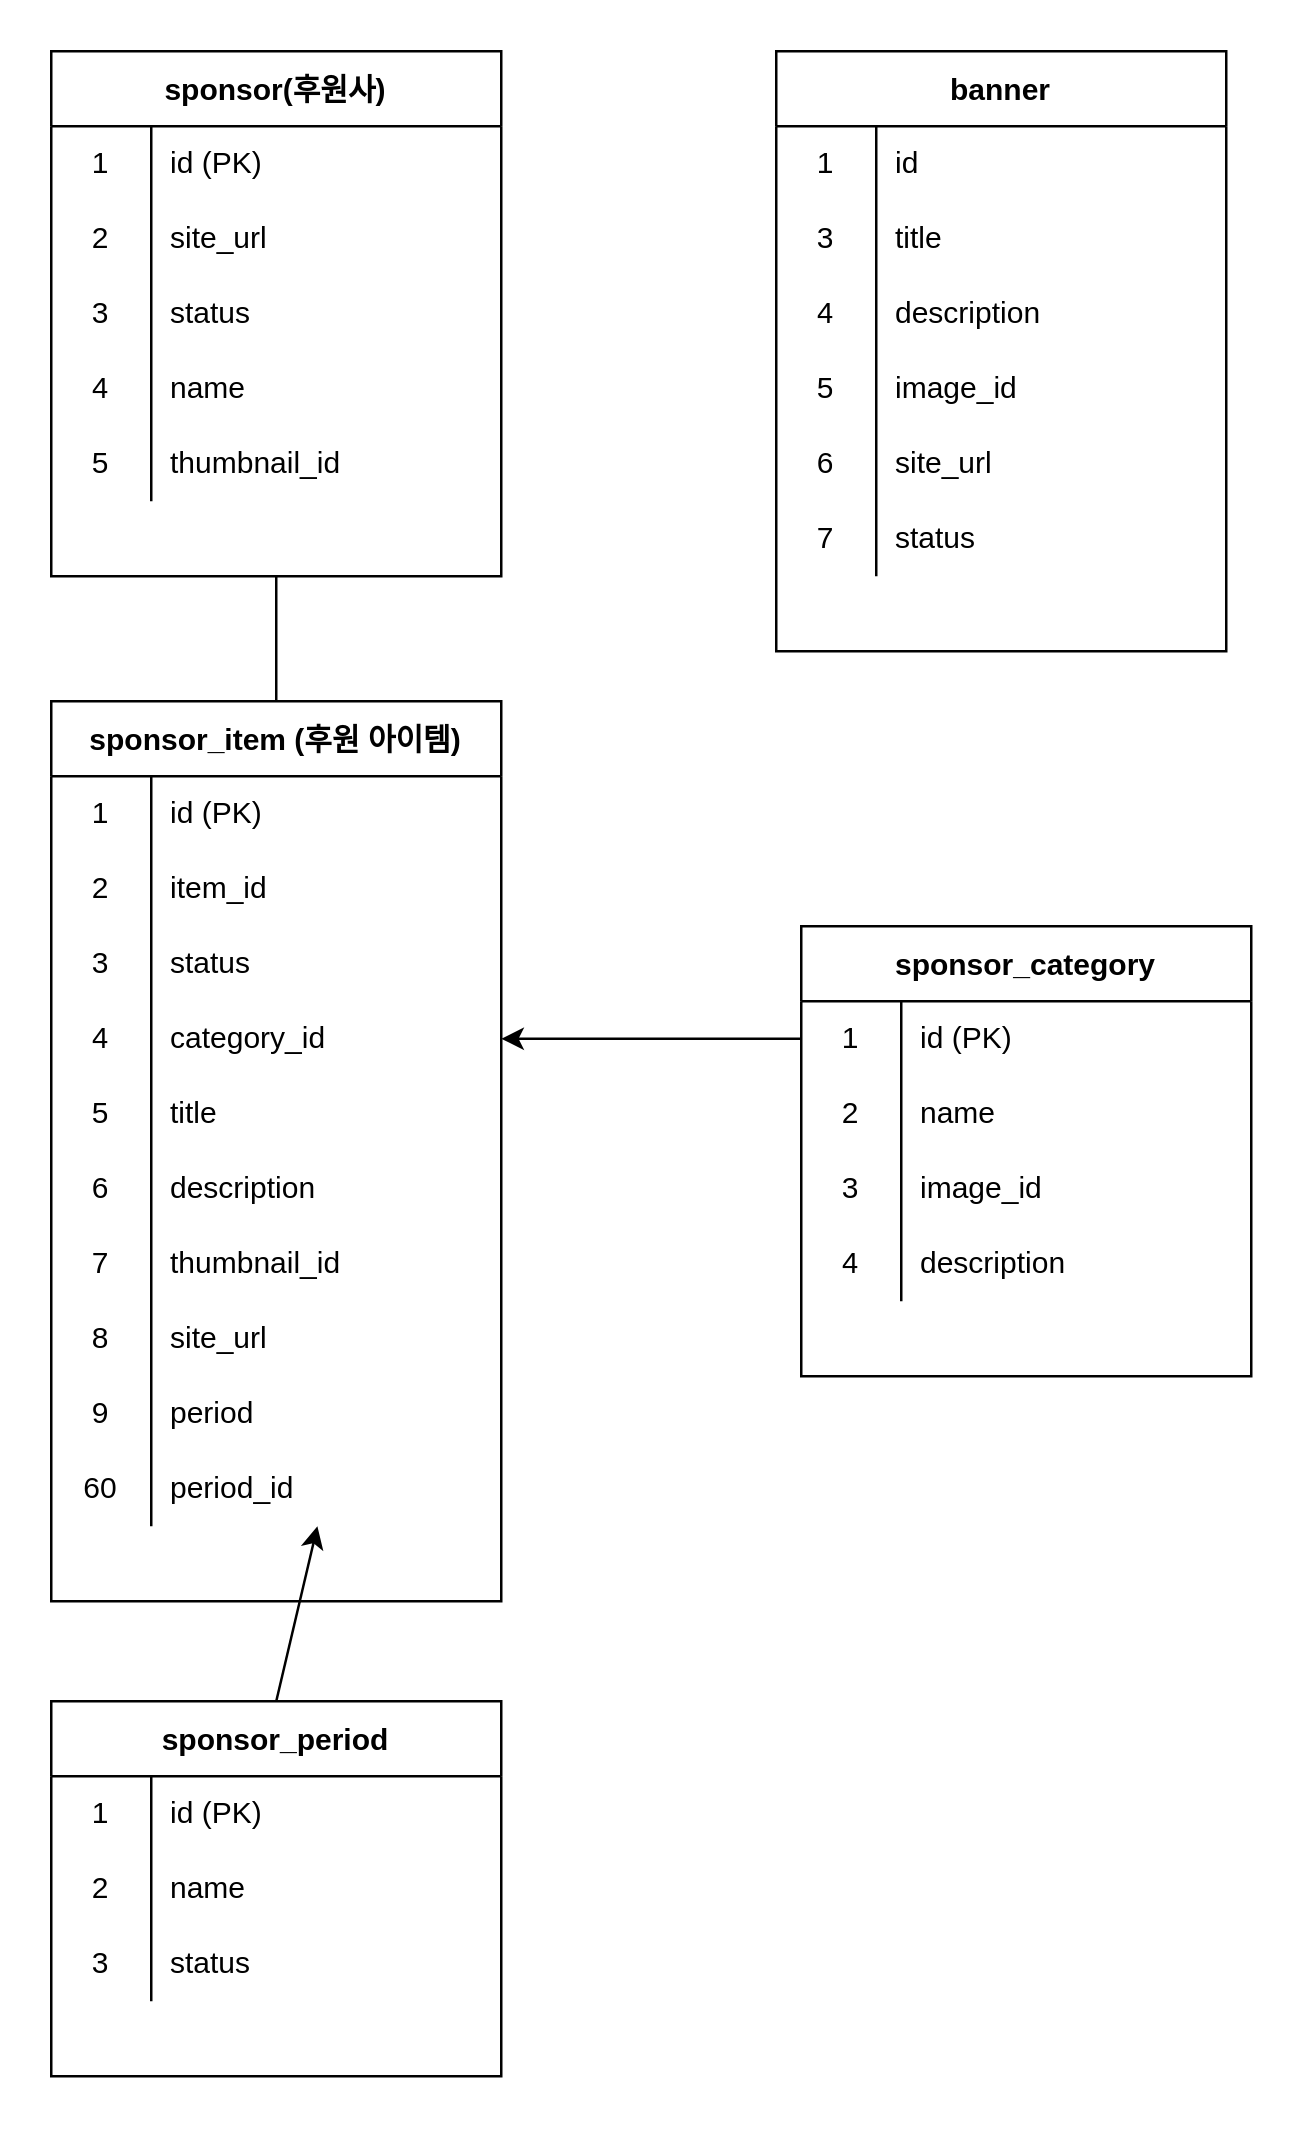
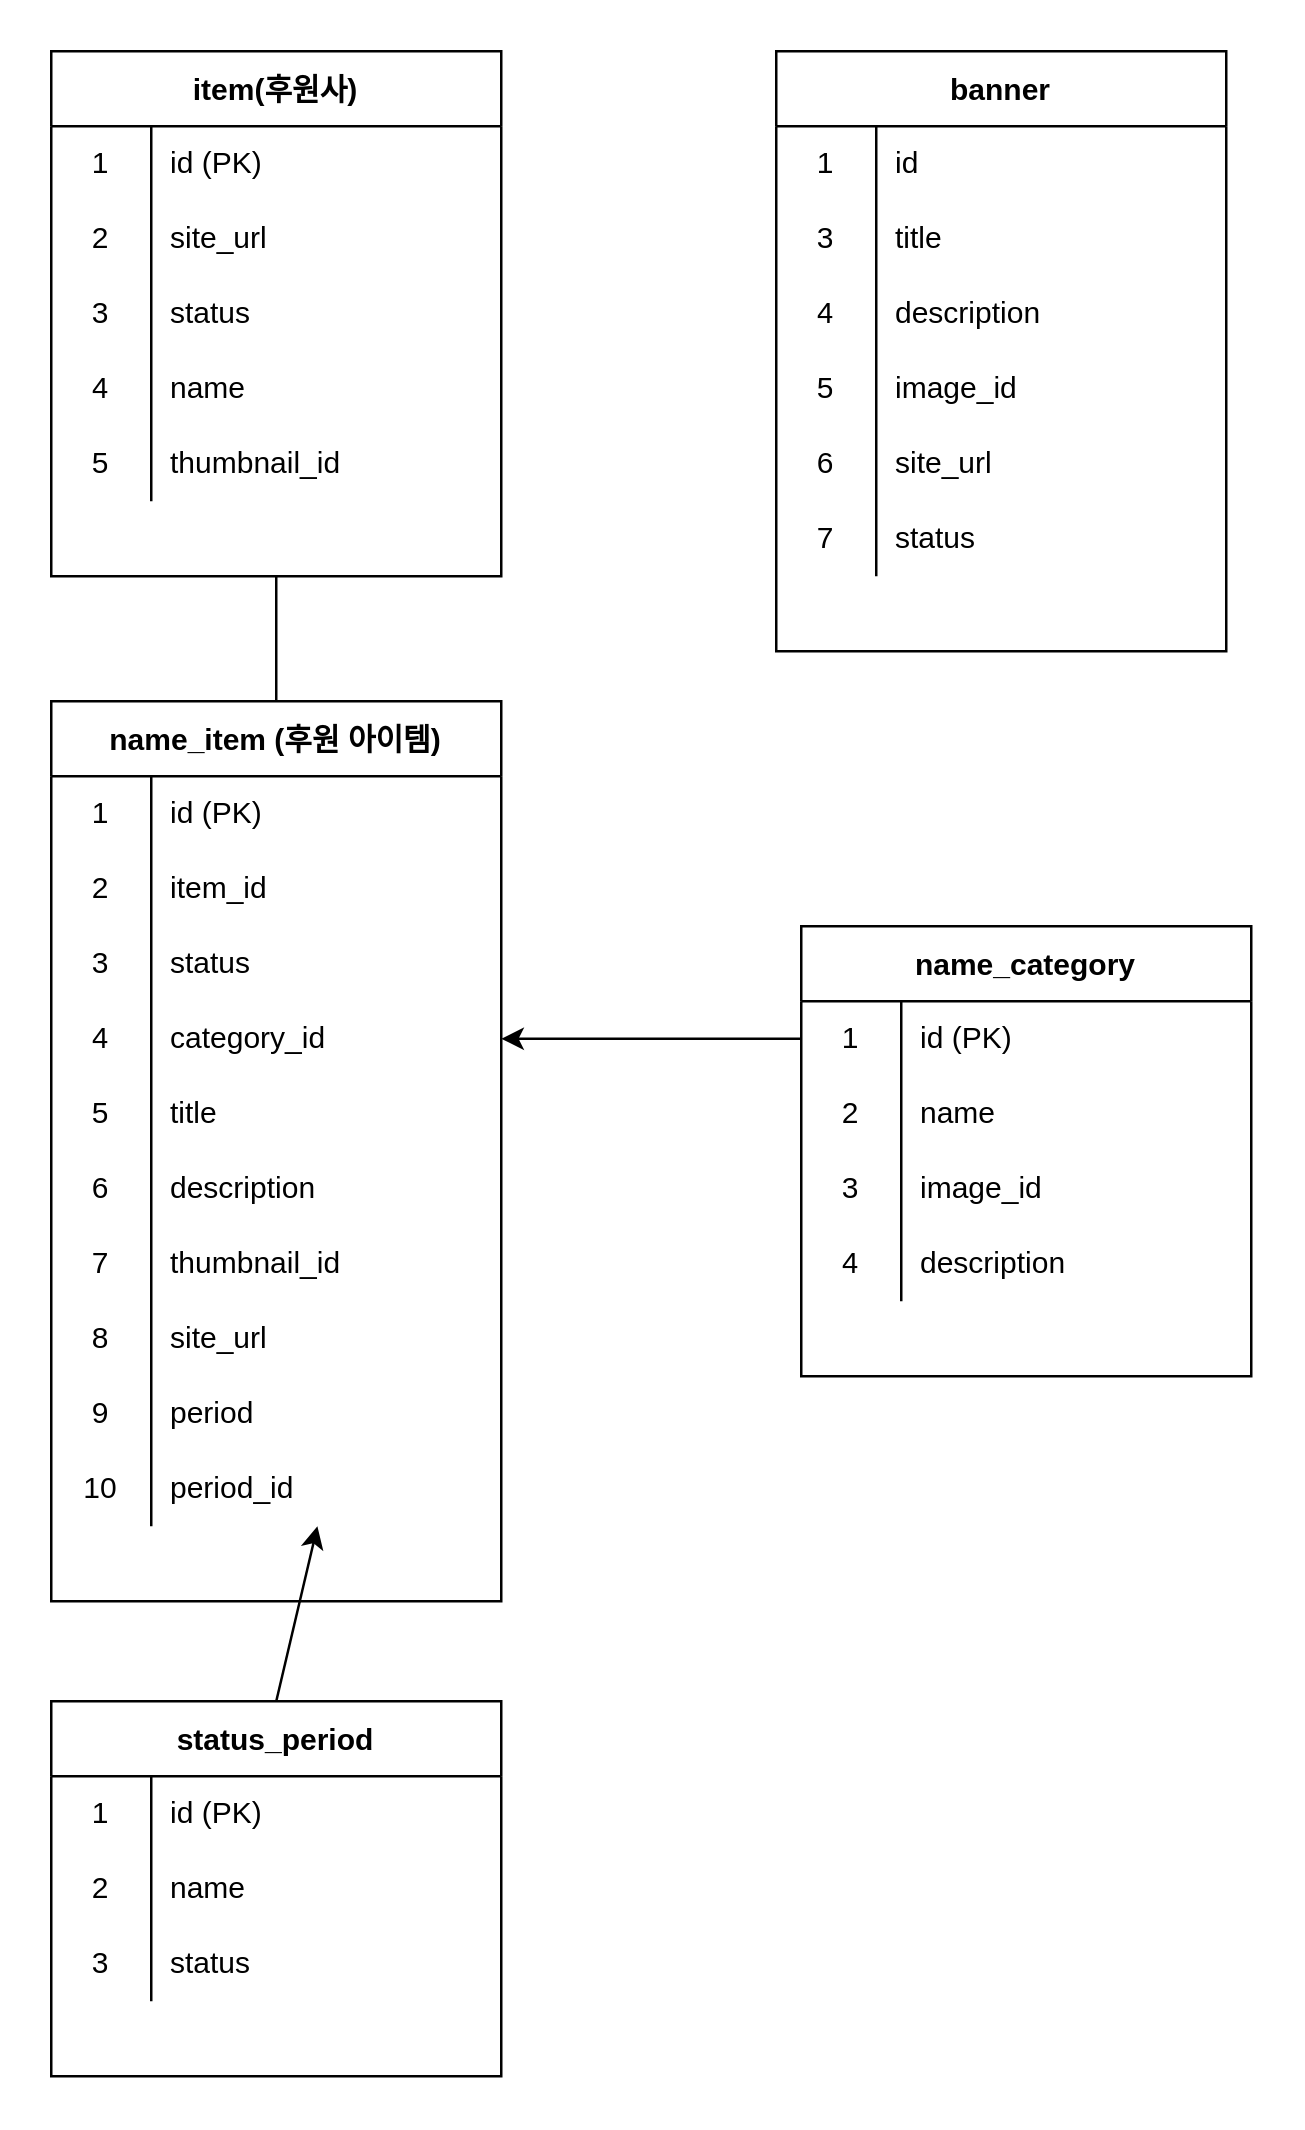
(275, 90) -> (275, 90)
(275, 740) -> (275, 740)
(1025, 965) -> (1025, 965)
(101, 1489) -> (101, 1489)
(275, 1740) -> (275, 1740)
